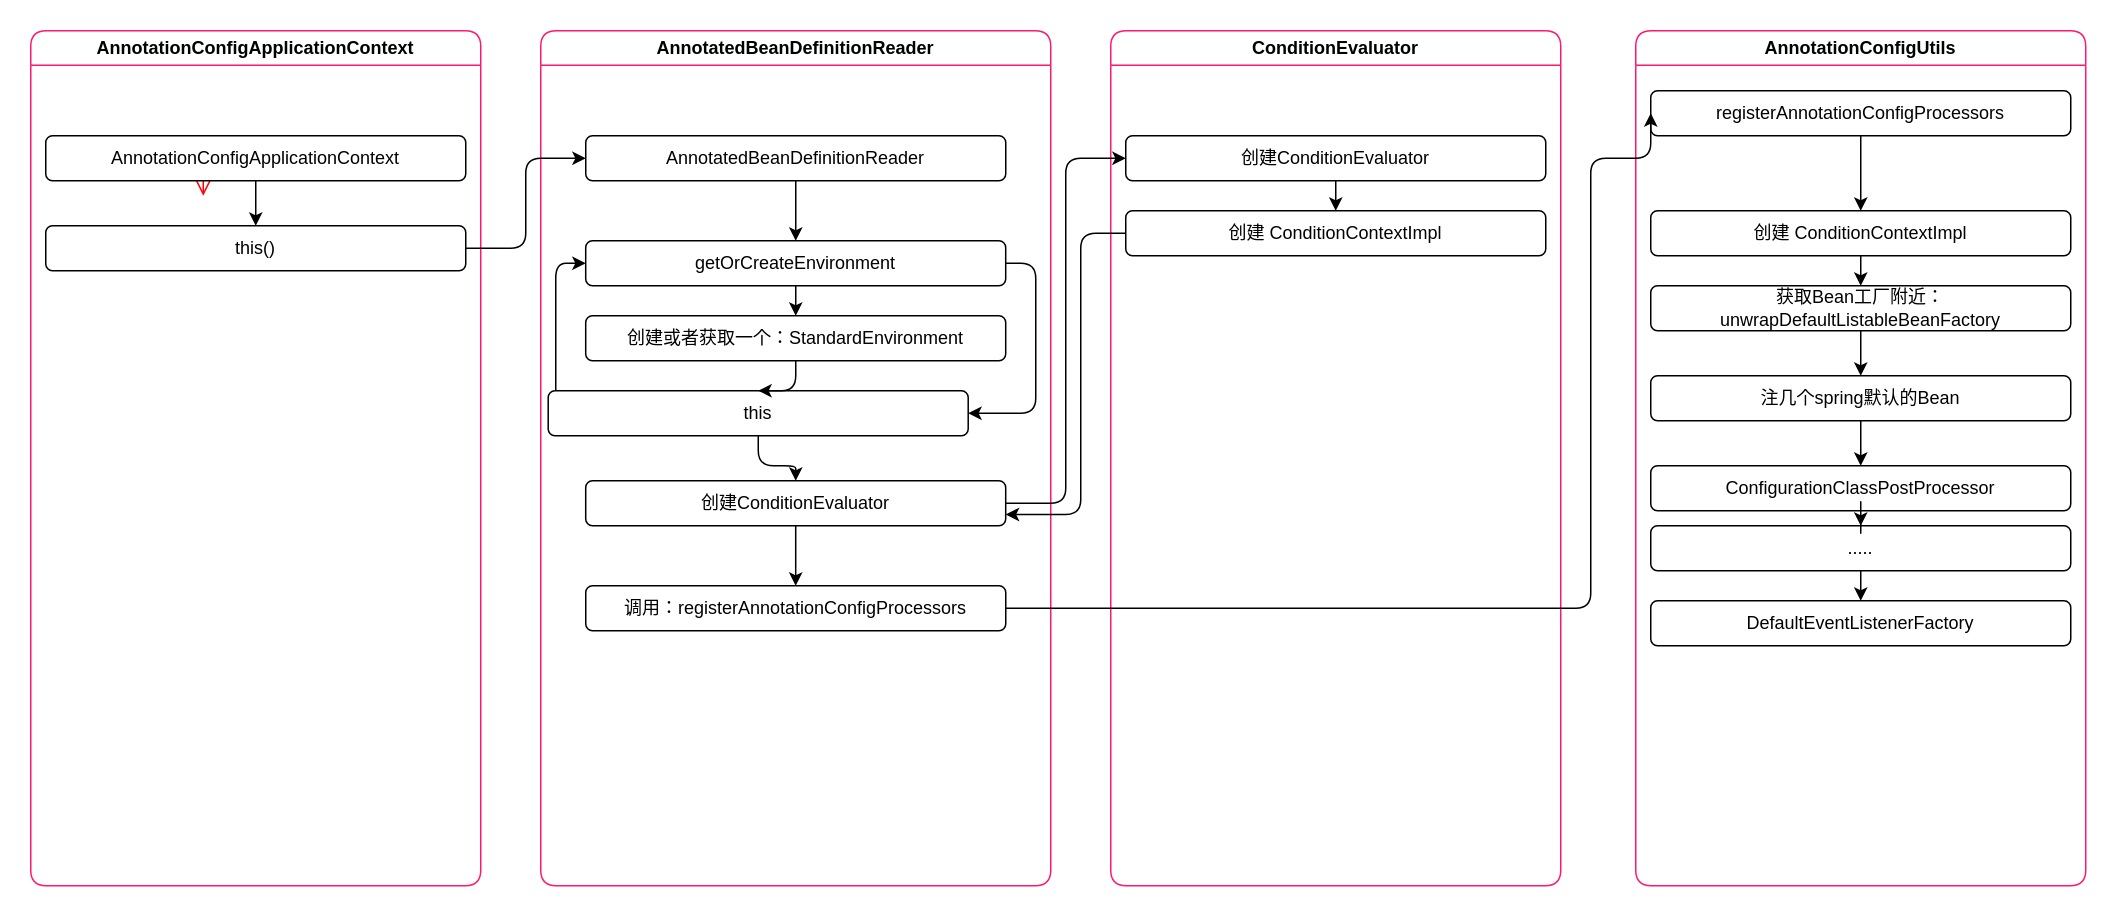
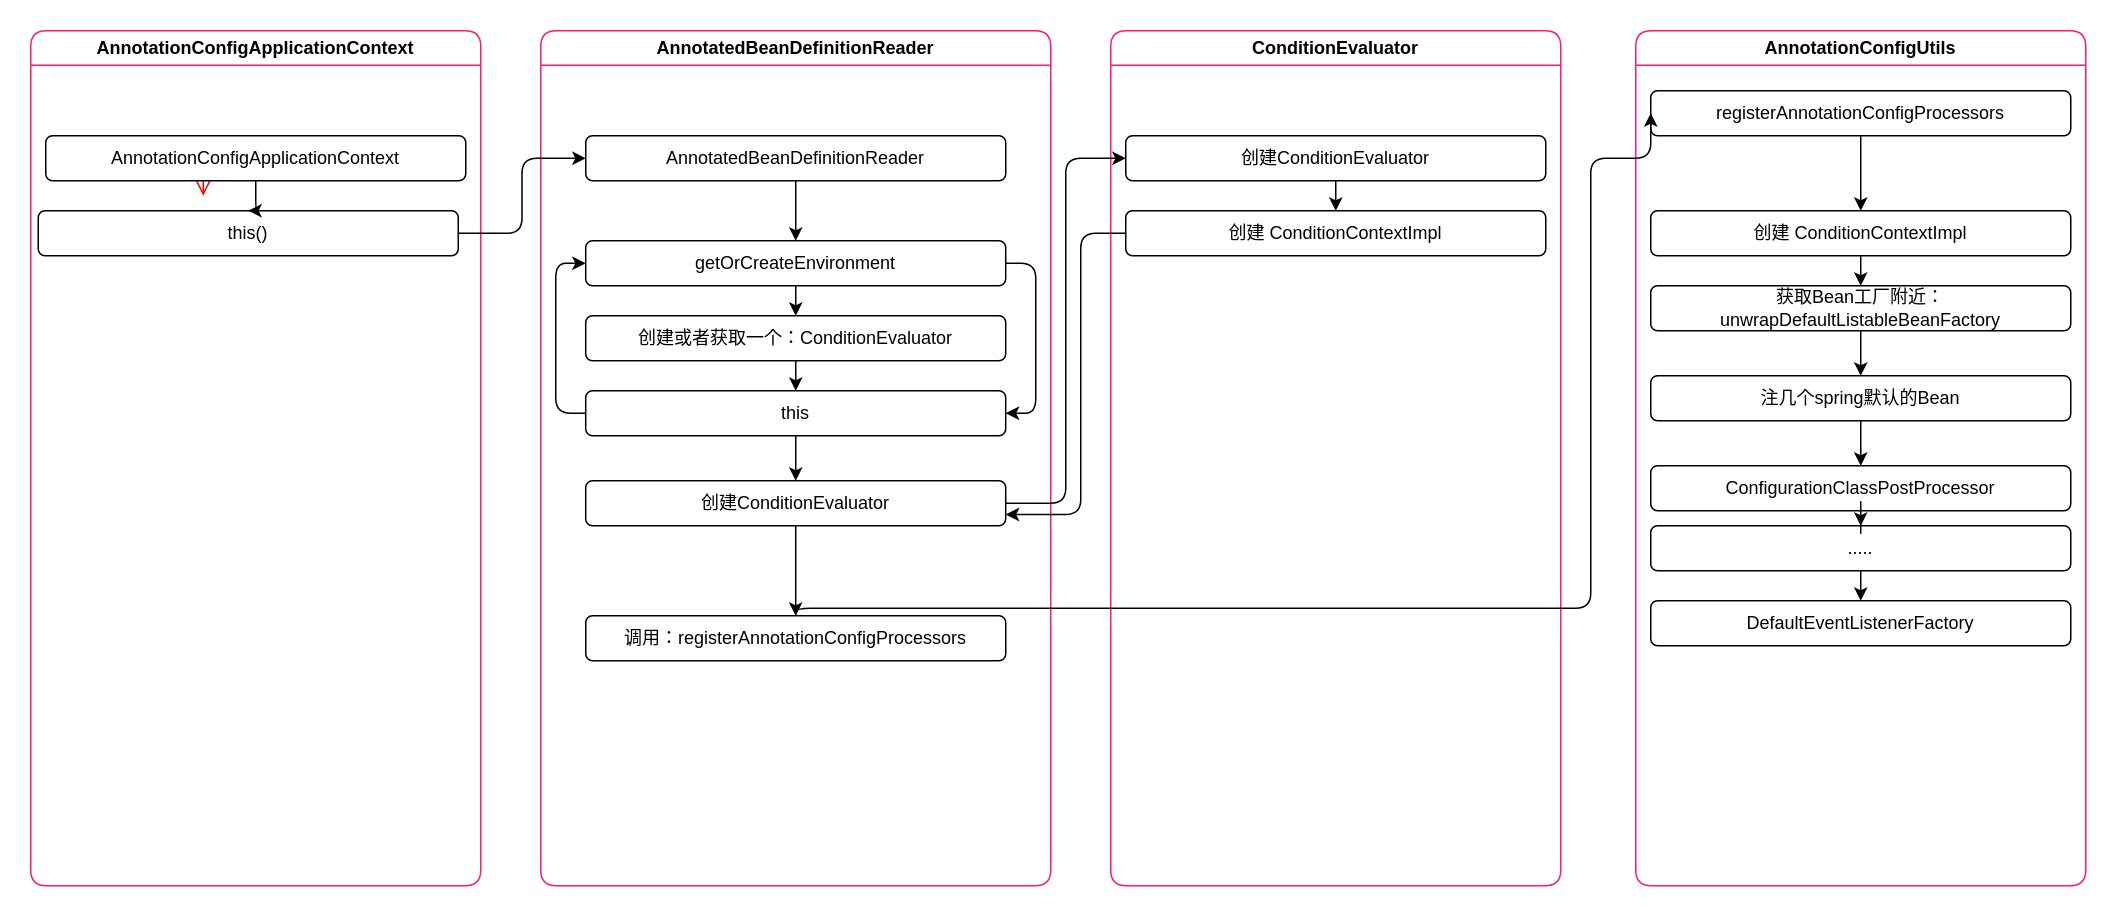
(256, 248) -> (248, 233)
(796, 338) -> (796, 338)
(758, 413) -> (796, 413)
(796, 608) -> (796, 638)
